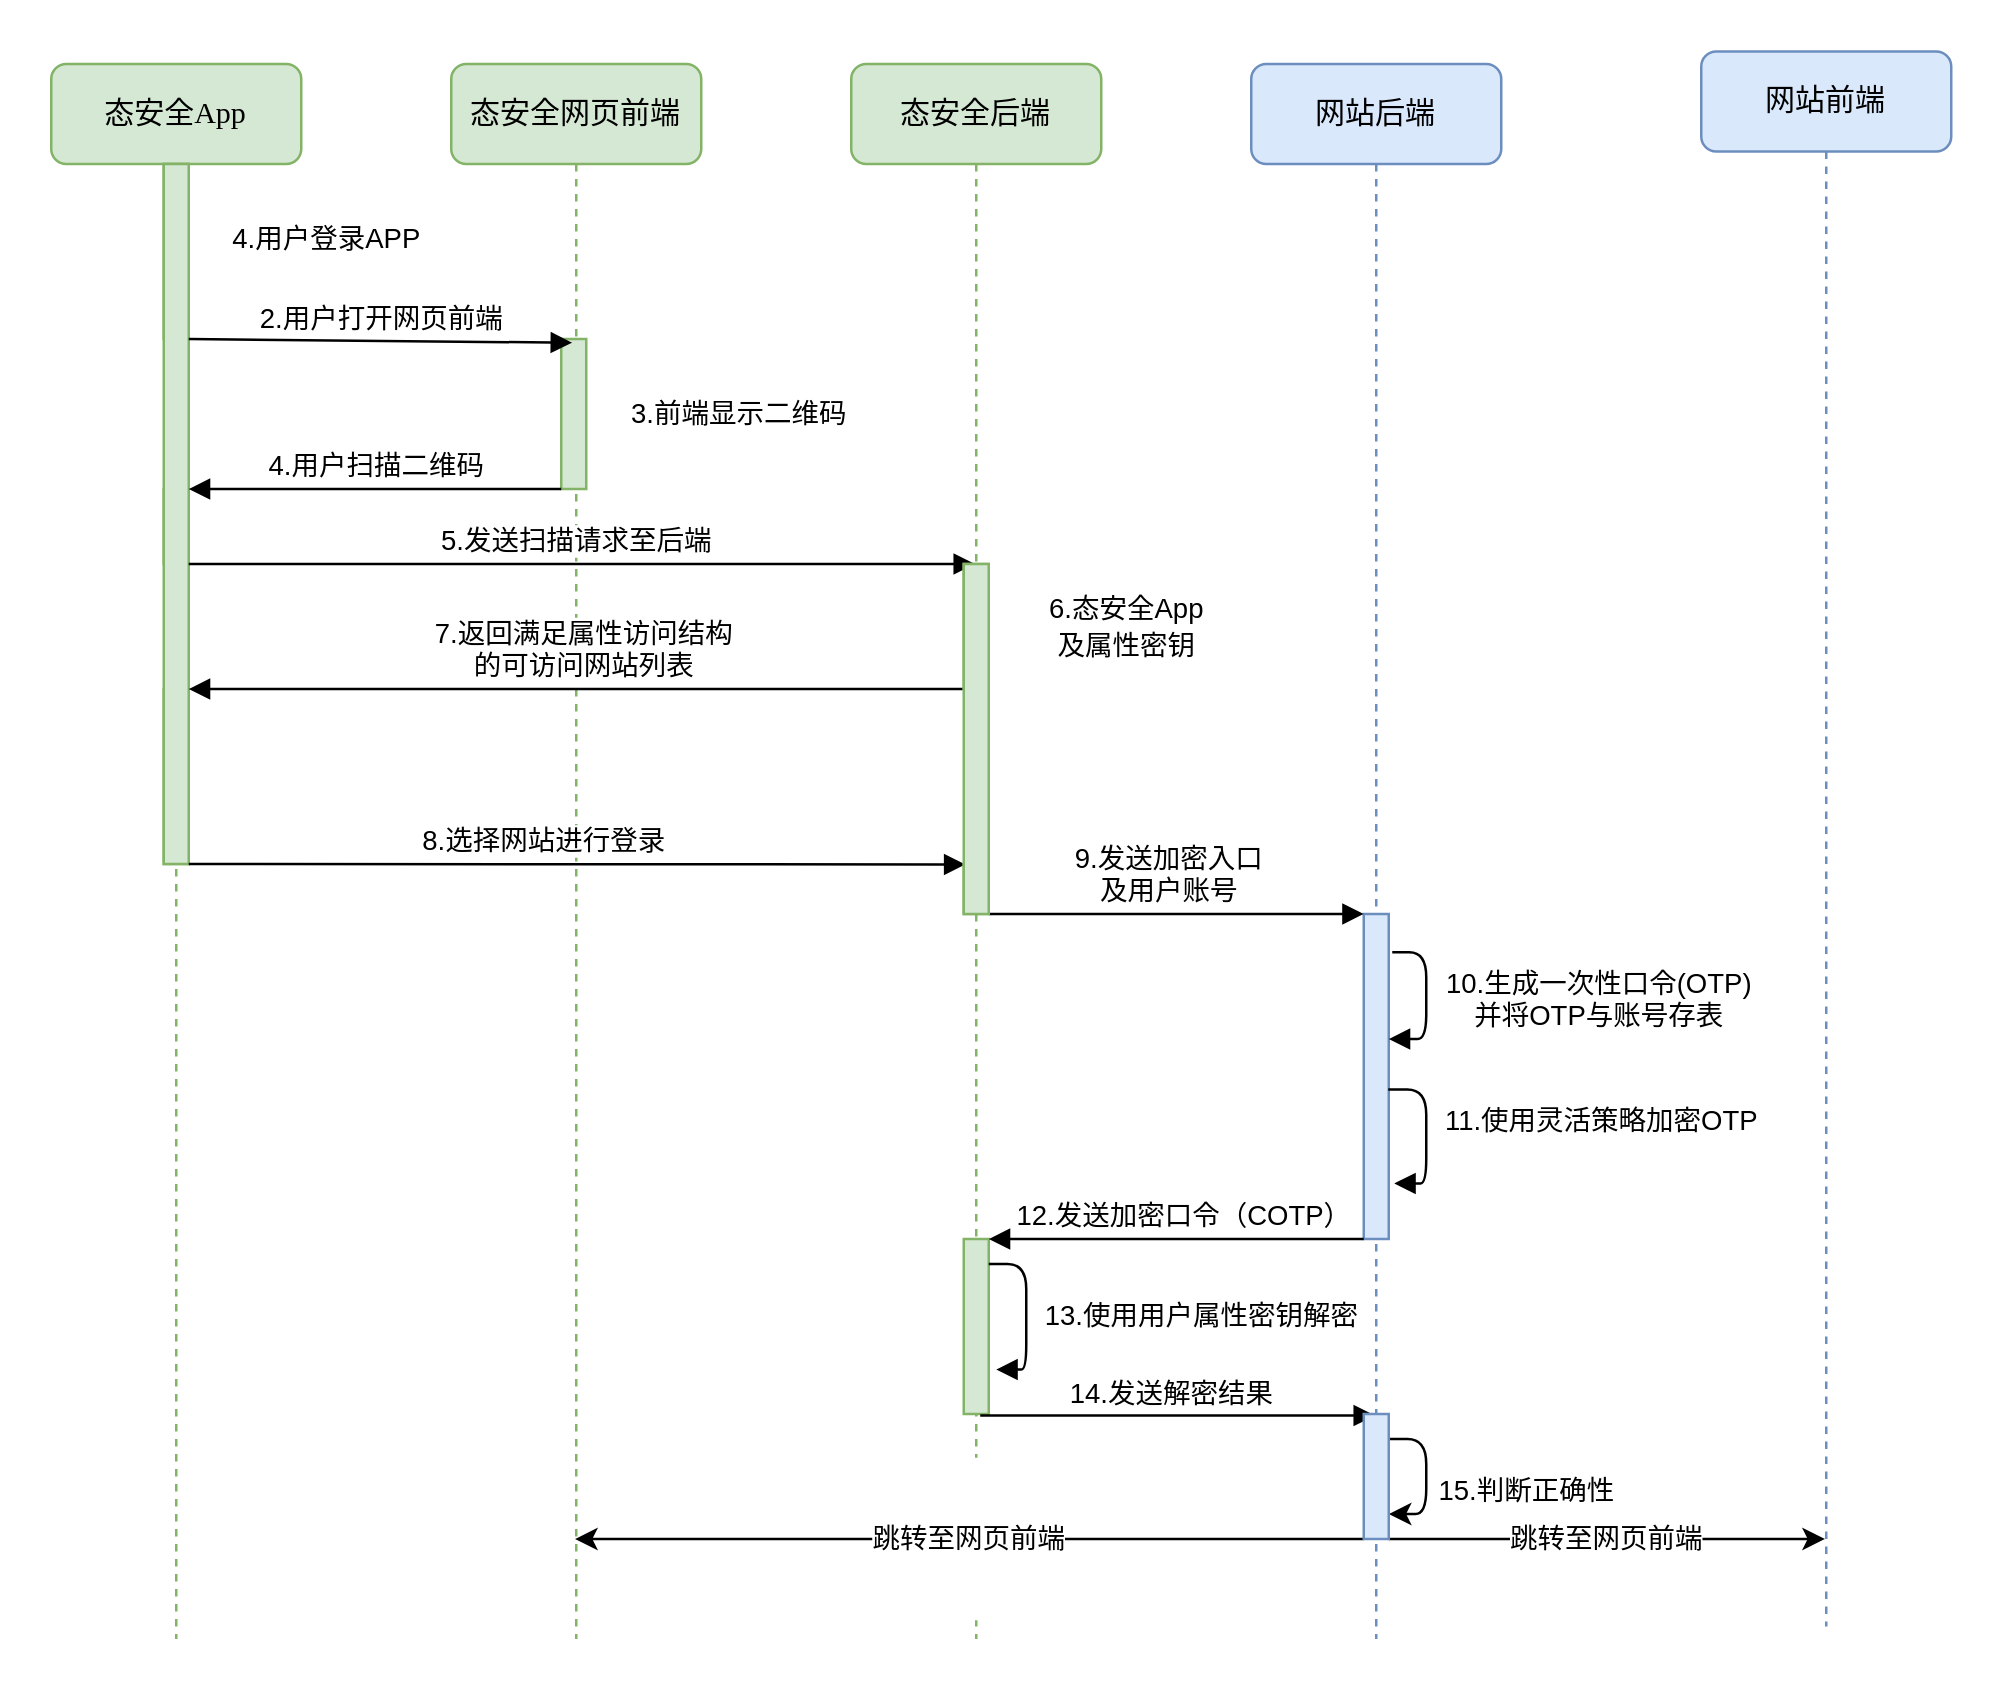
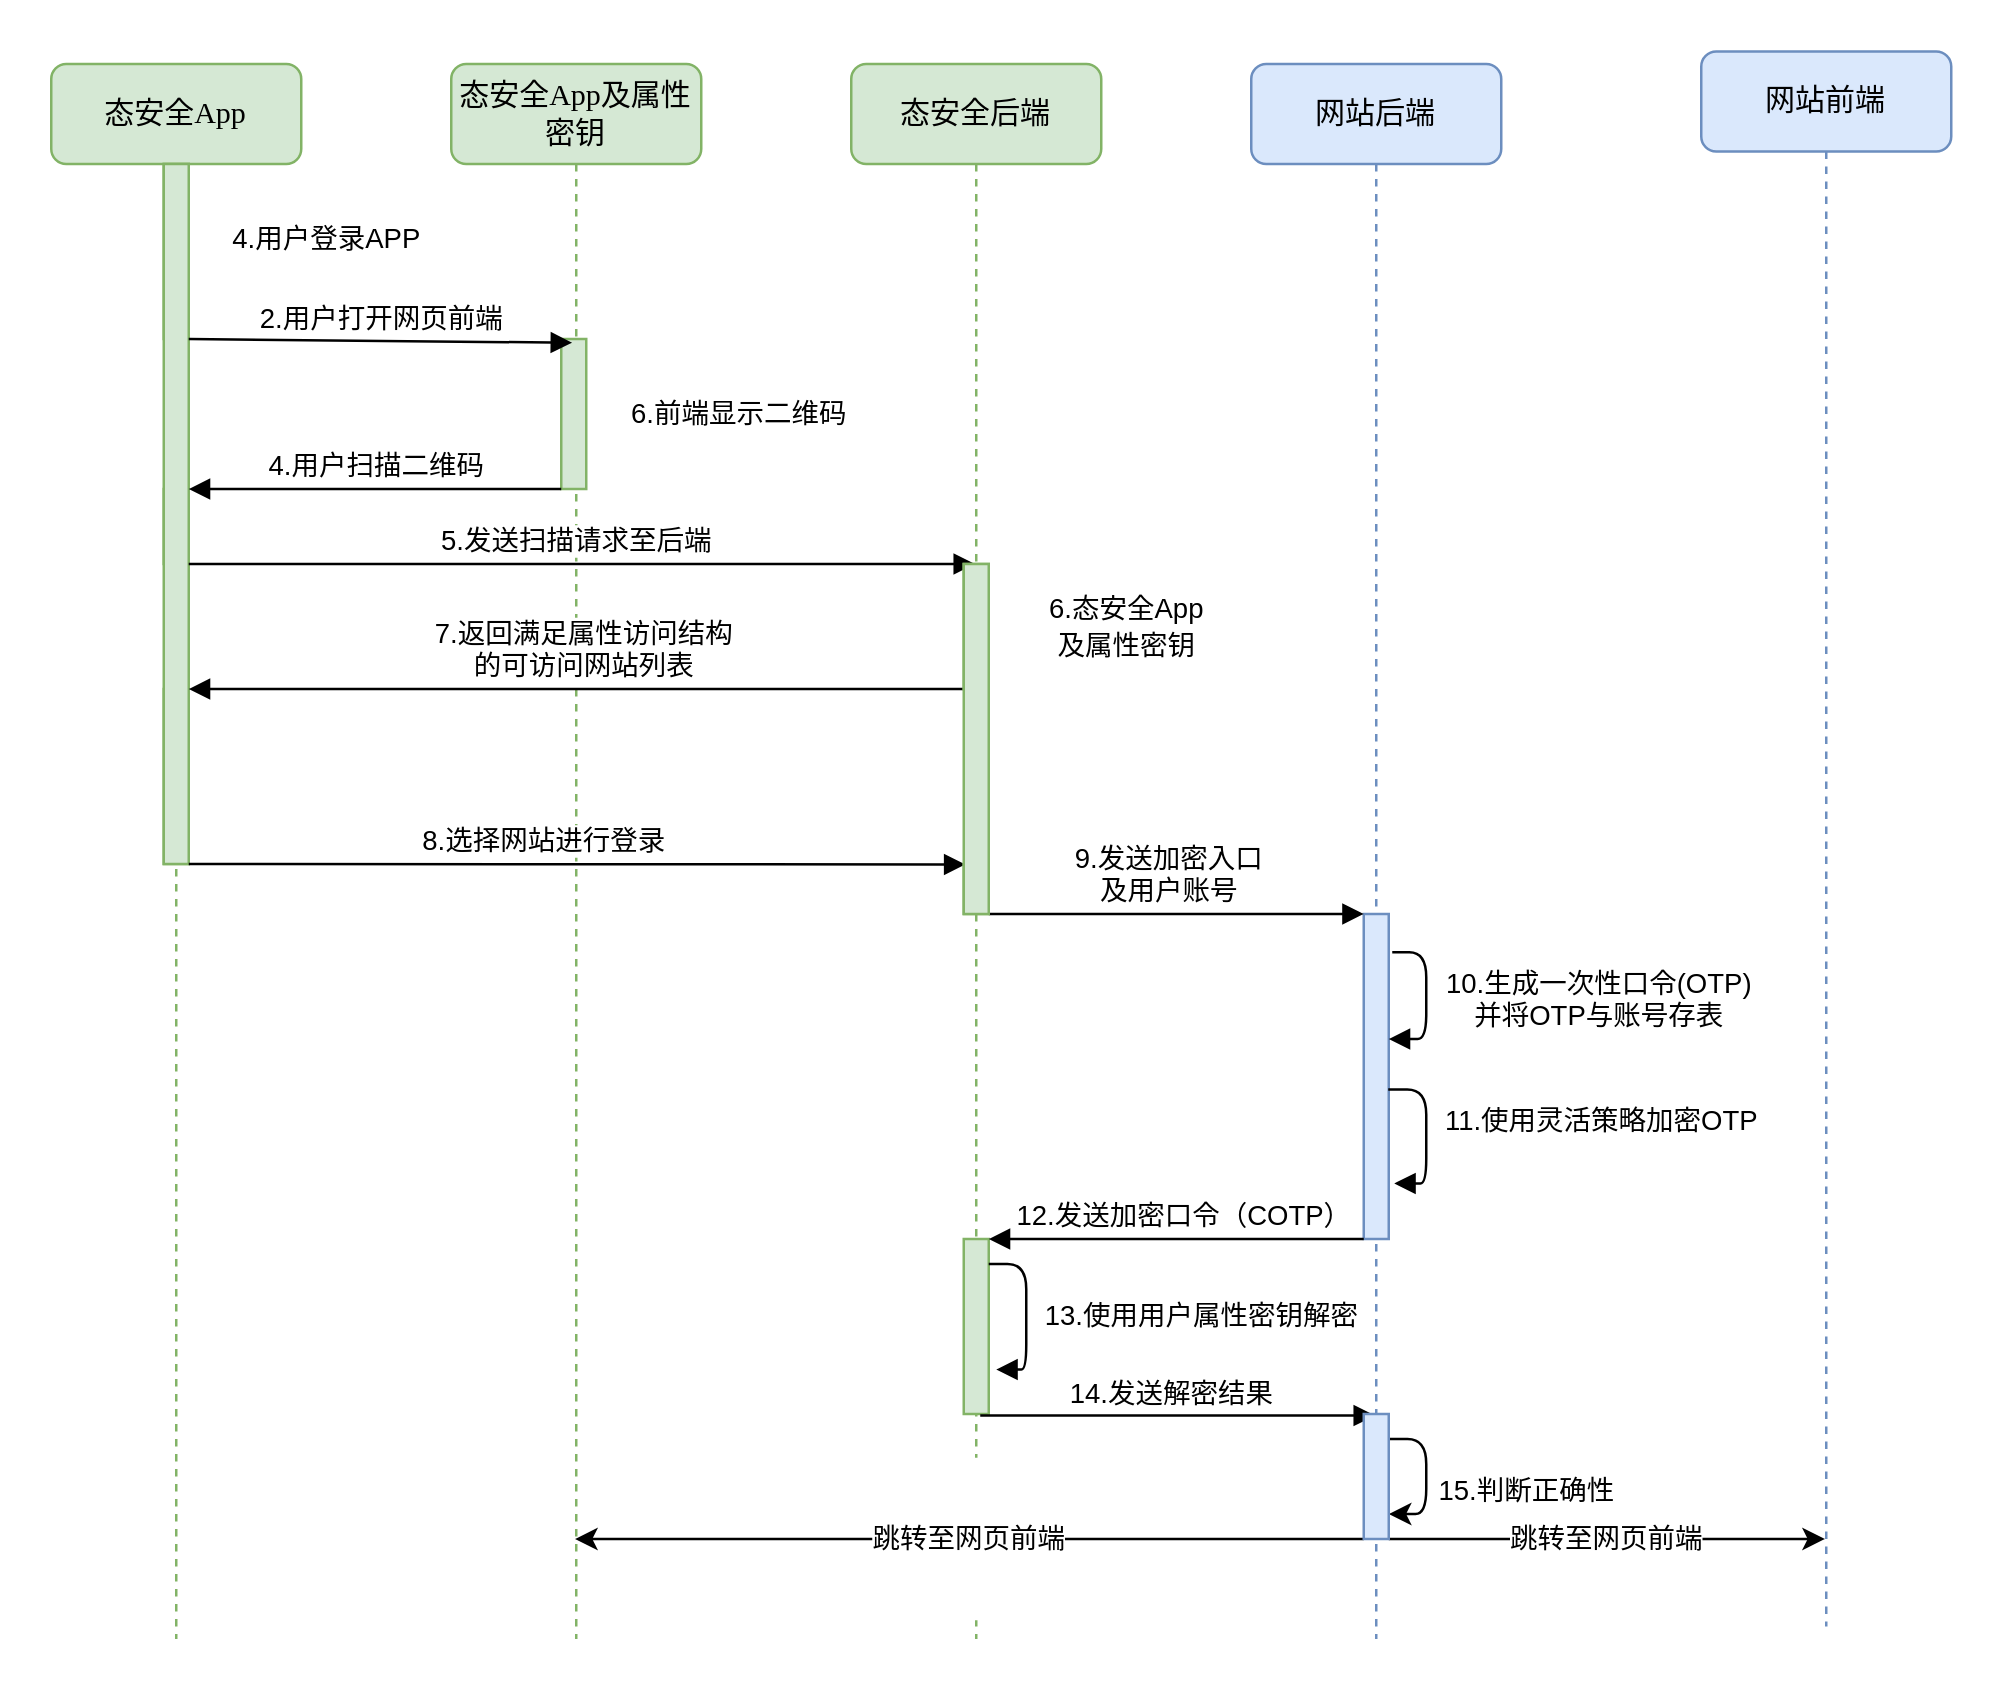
(576, 114) -> (576, 114)
(740, 414) -> (740, 414)
